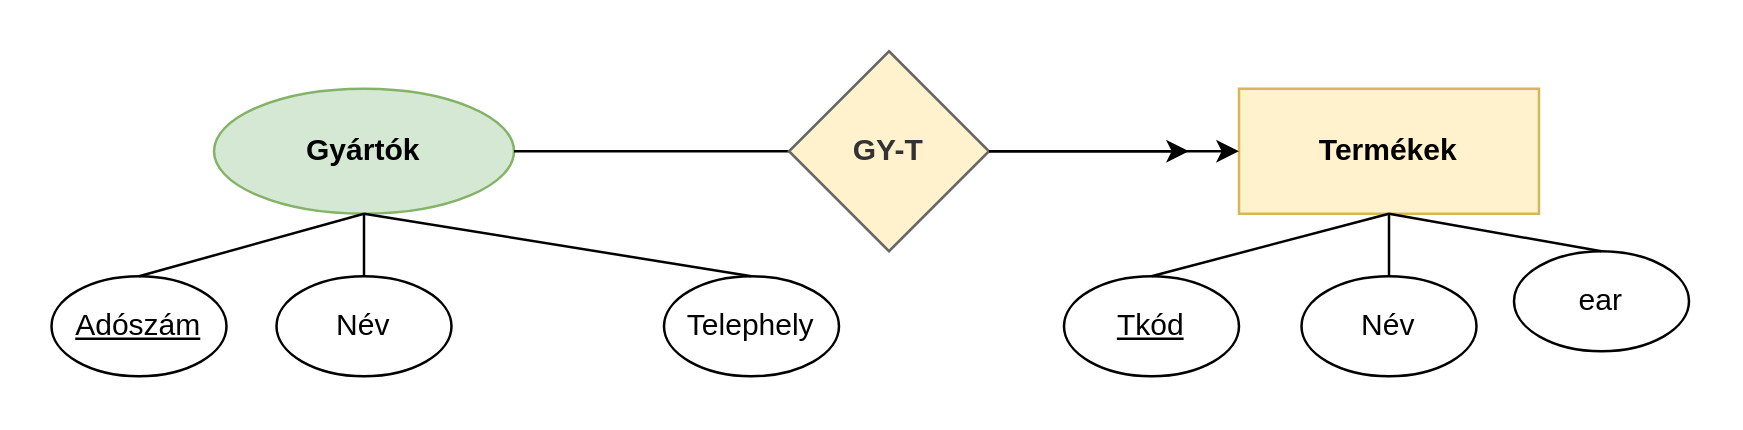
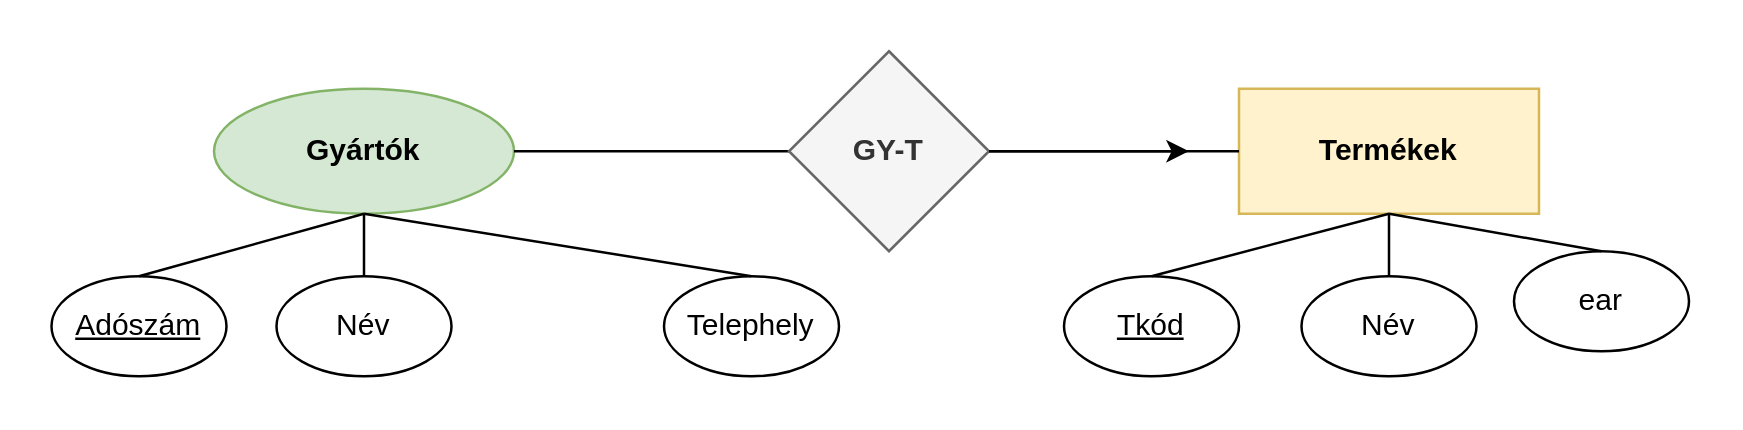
(889, 151) -> (889, 151)
(1221, 151) -> (1229, 151)
